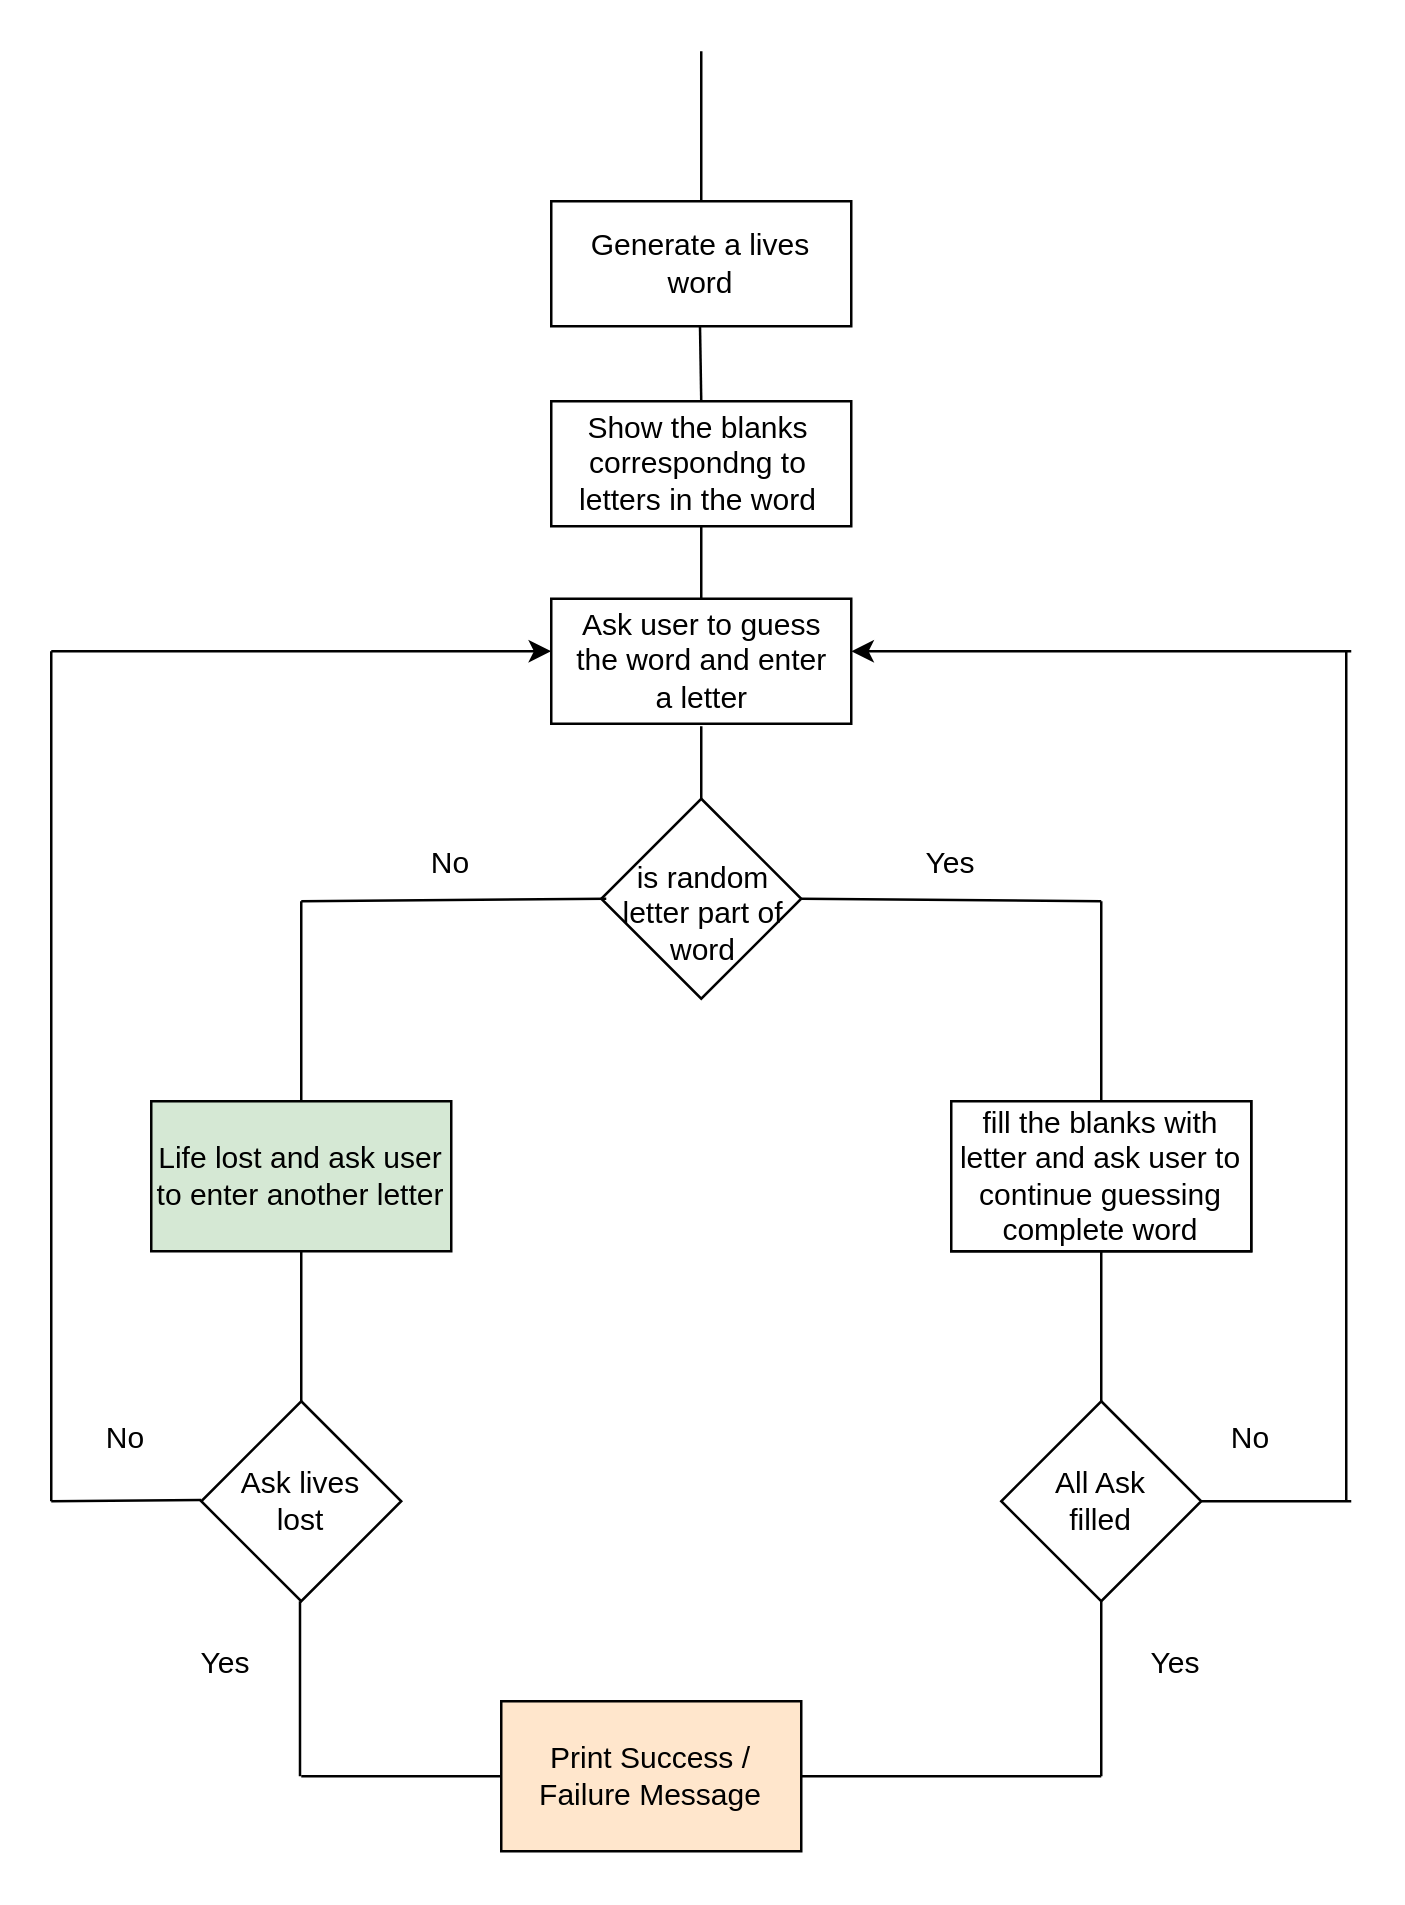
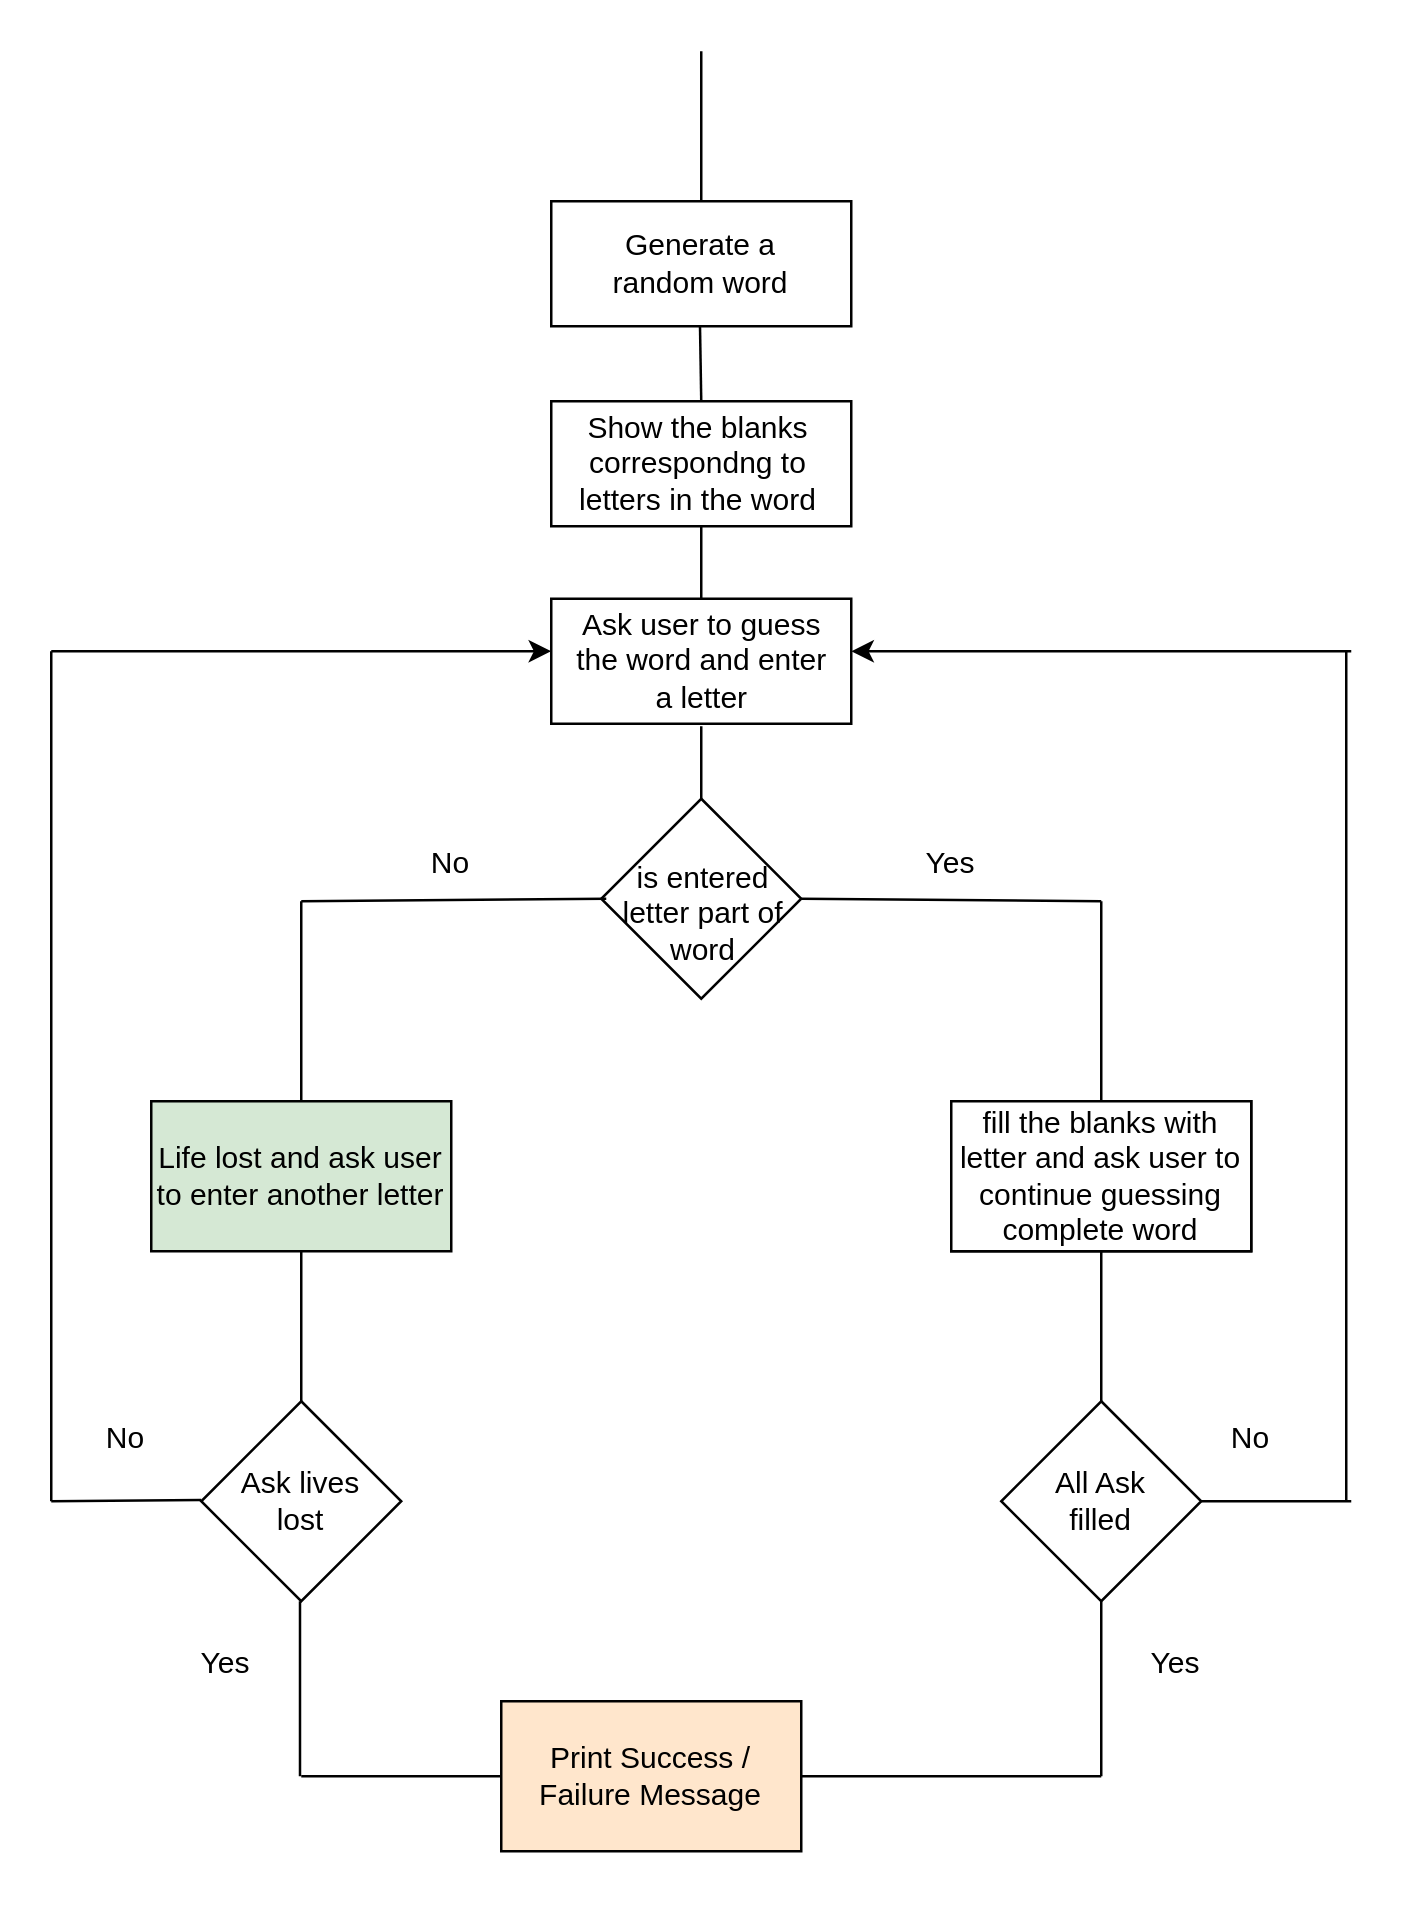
(701, 264) -> (701, 264)
(704, 914) -> (704, 914)
